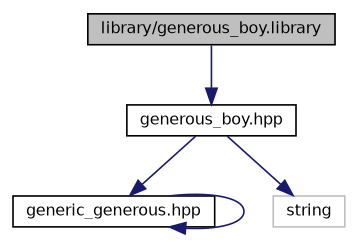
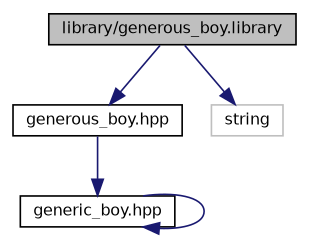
(254, 160) -> (205, 69)
(114, 211) -> (98, 211)
